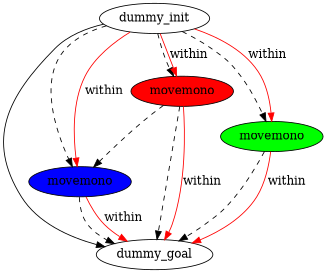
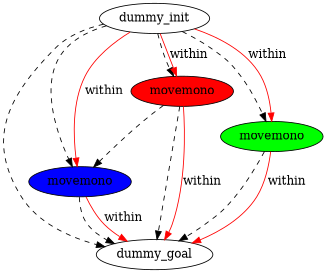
(4, 135) -> (4, 135)
